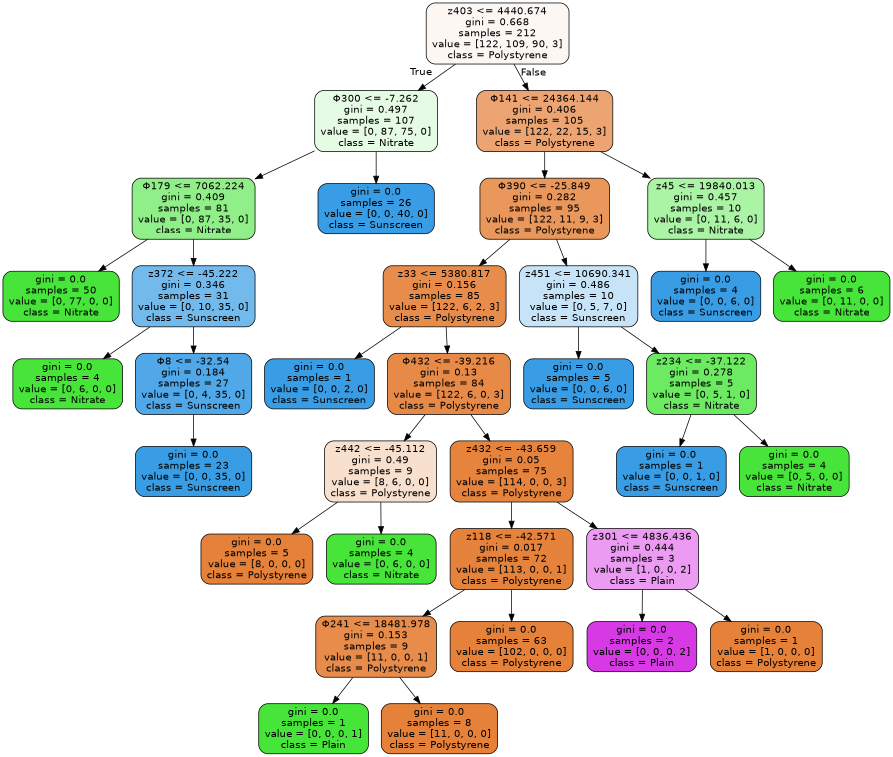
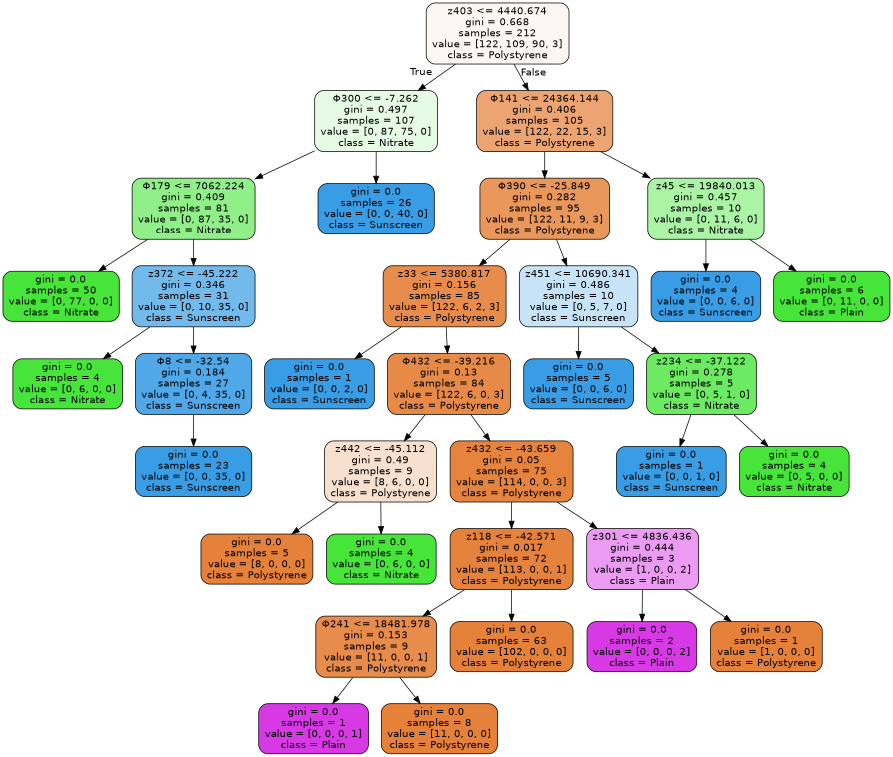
(832, 296) -> (832, 296)
(314, 729) -> (314, 729)
